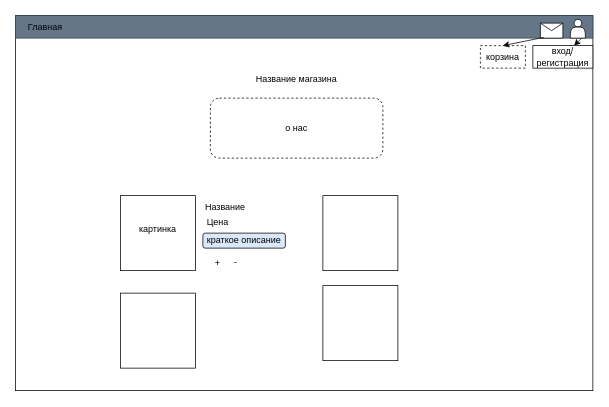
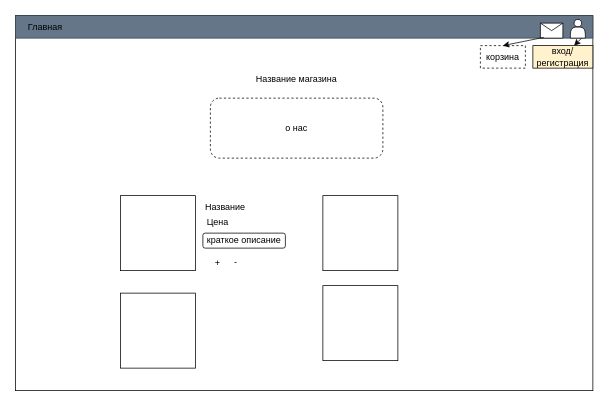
(563, 57) -> (563, 57)
(158, 229) -> none
(244, 240) -> (244, 240)
